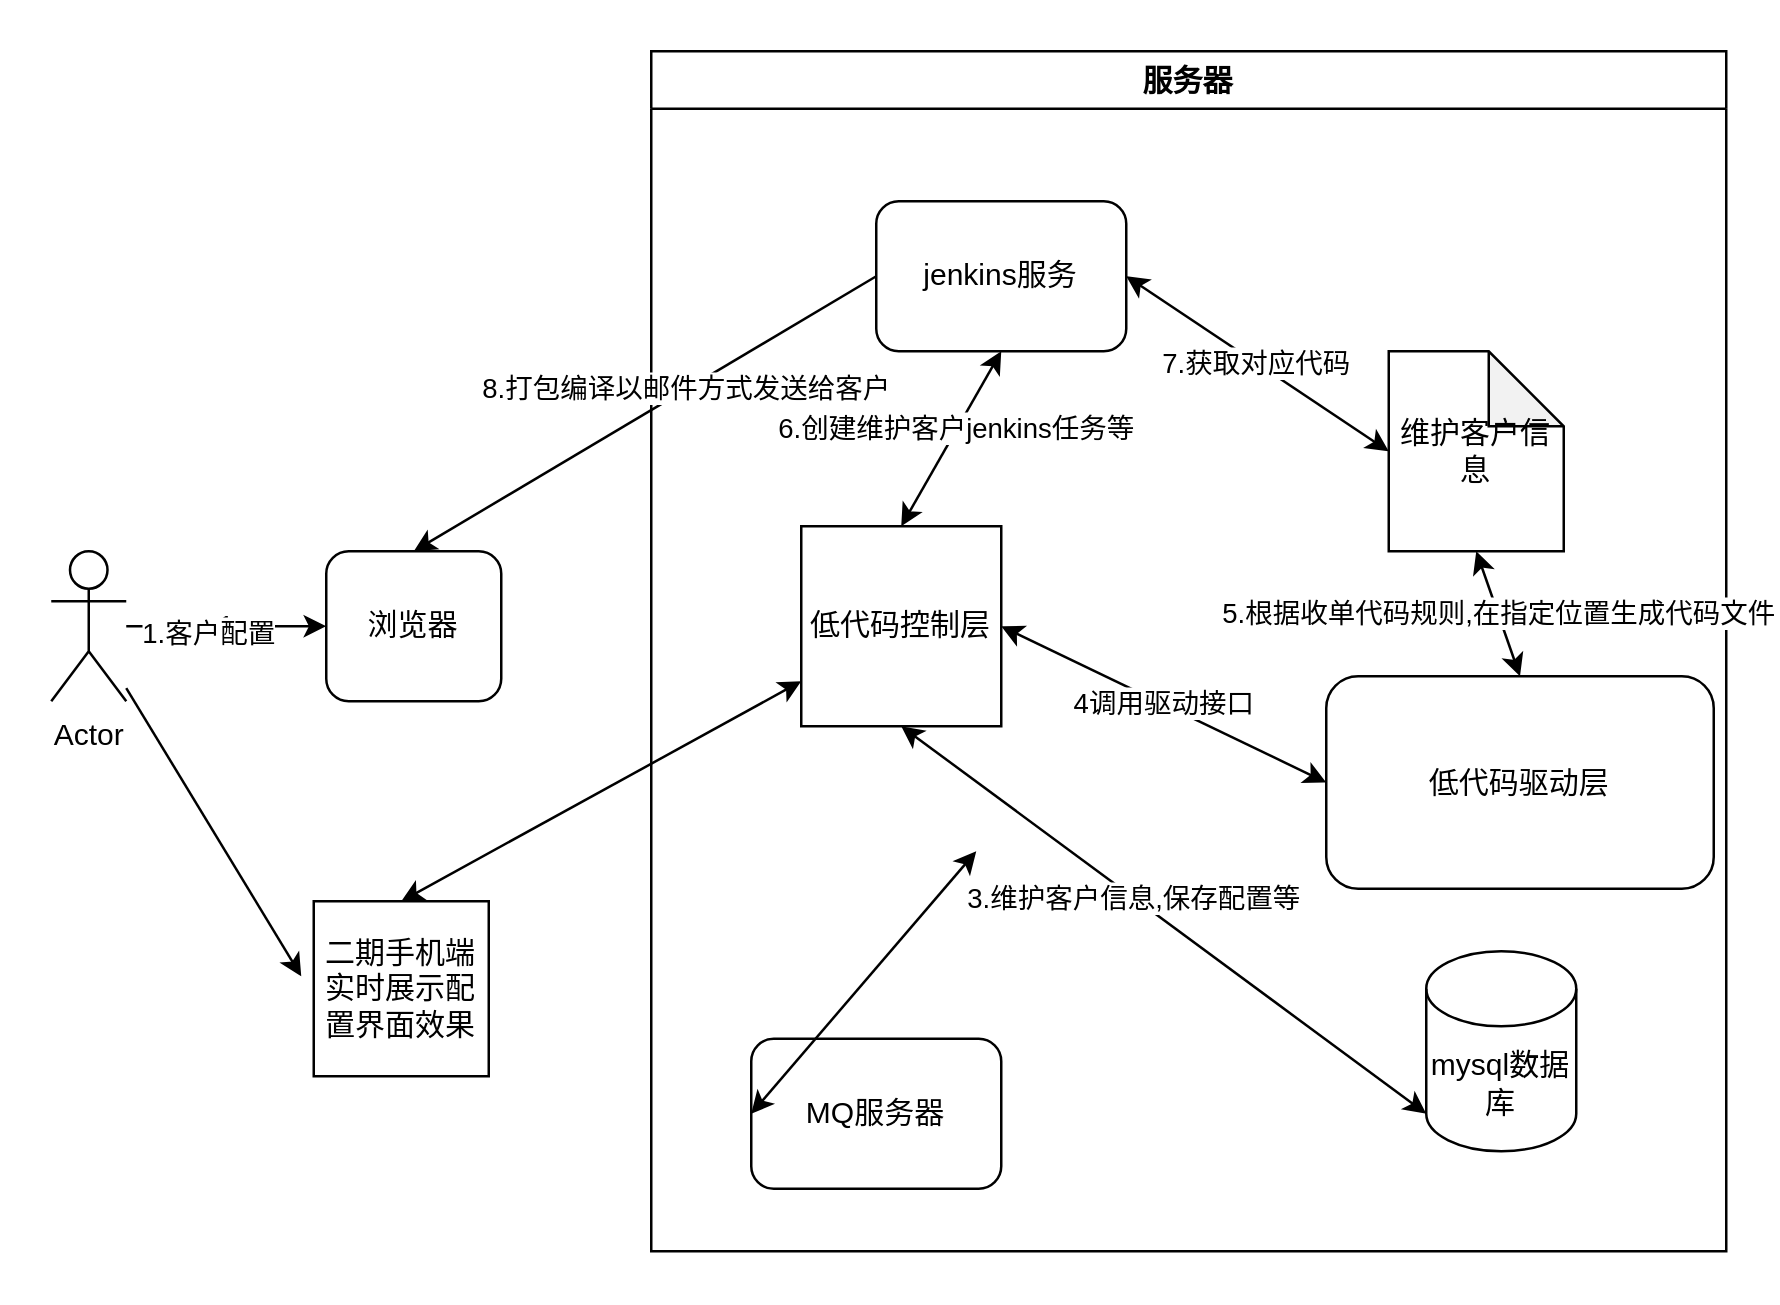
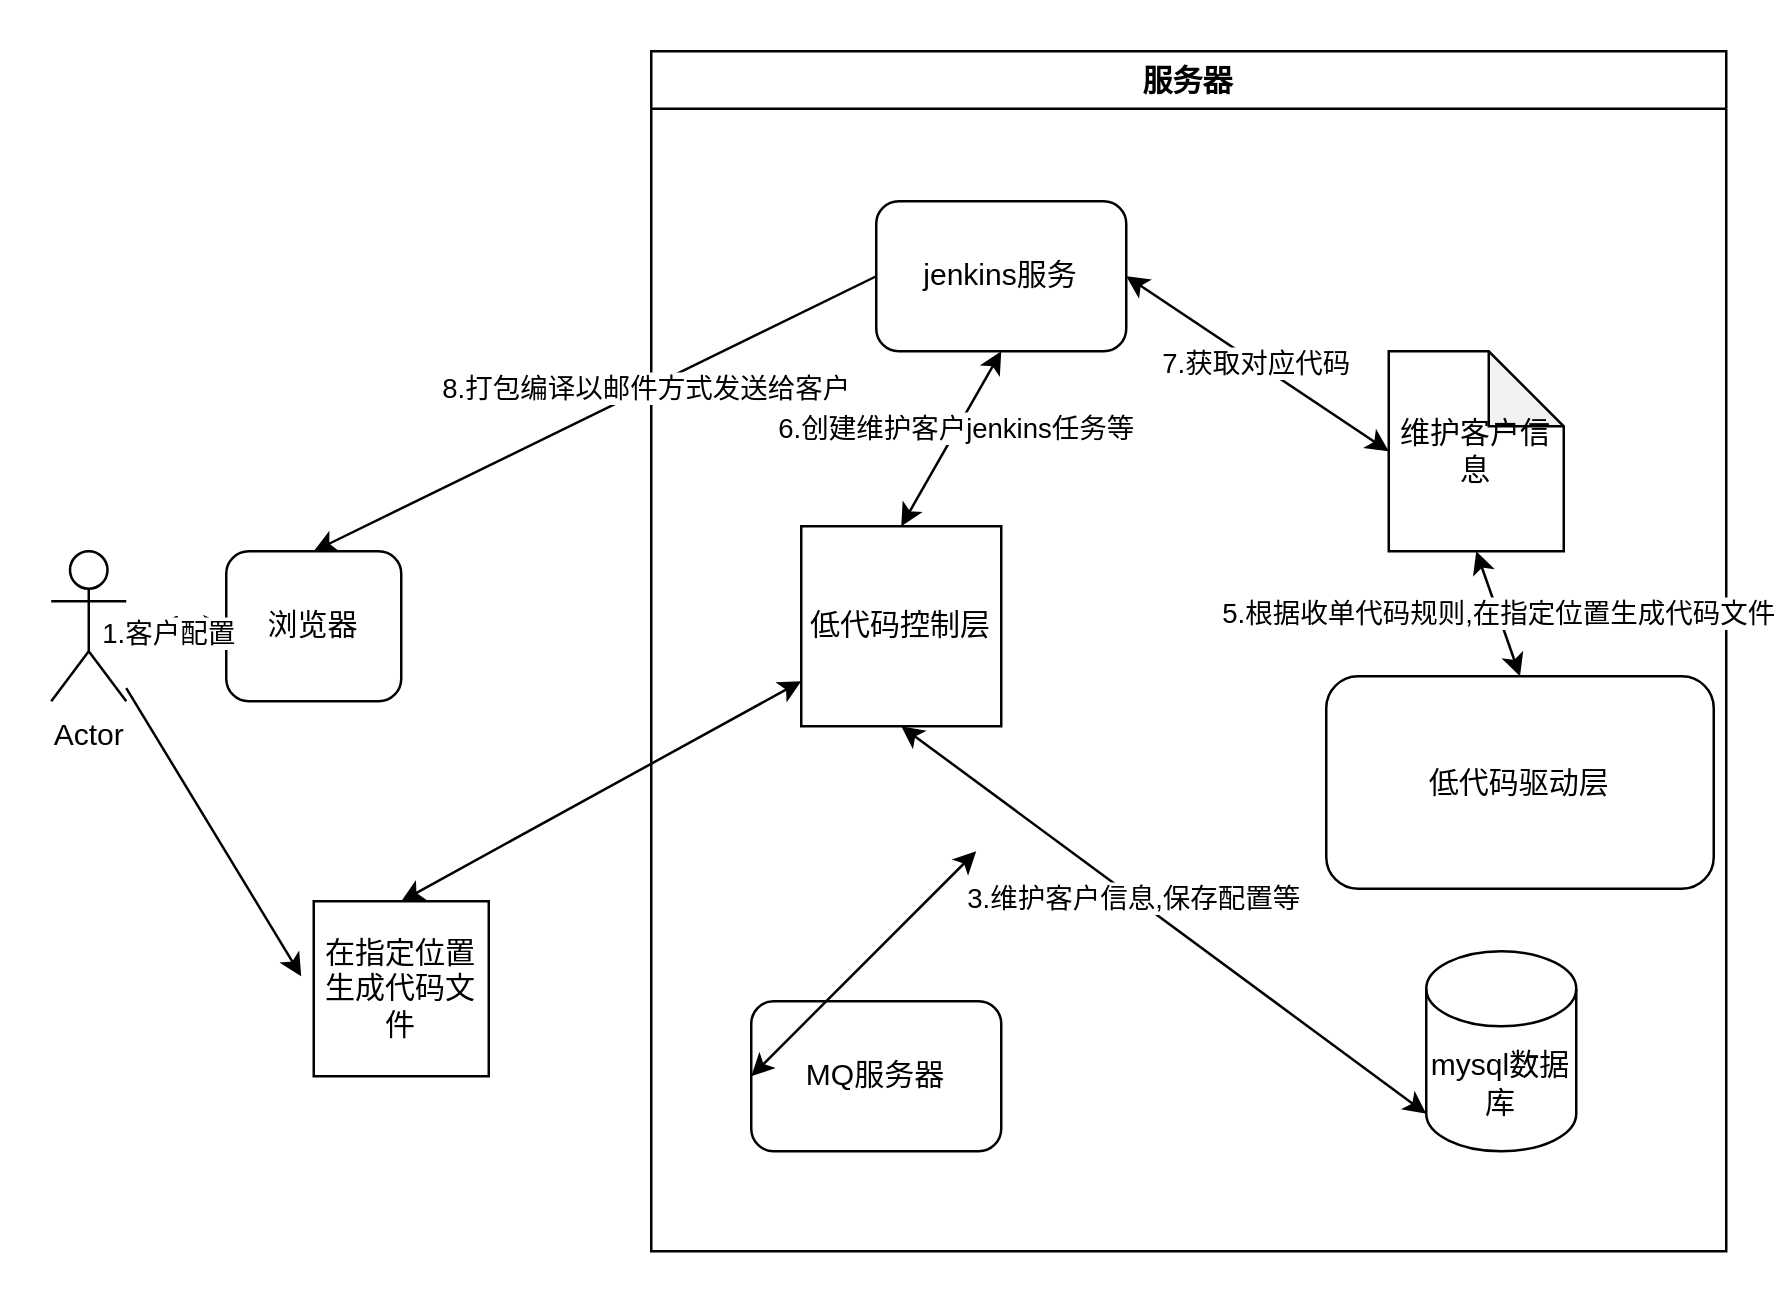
(414, 626) -> (314, 626)
(1164, 704) -> none
(401, 989) -> (401, 989)
(876, 1114) -> (876, 1076)
